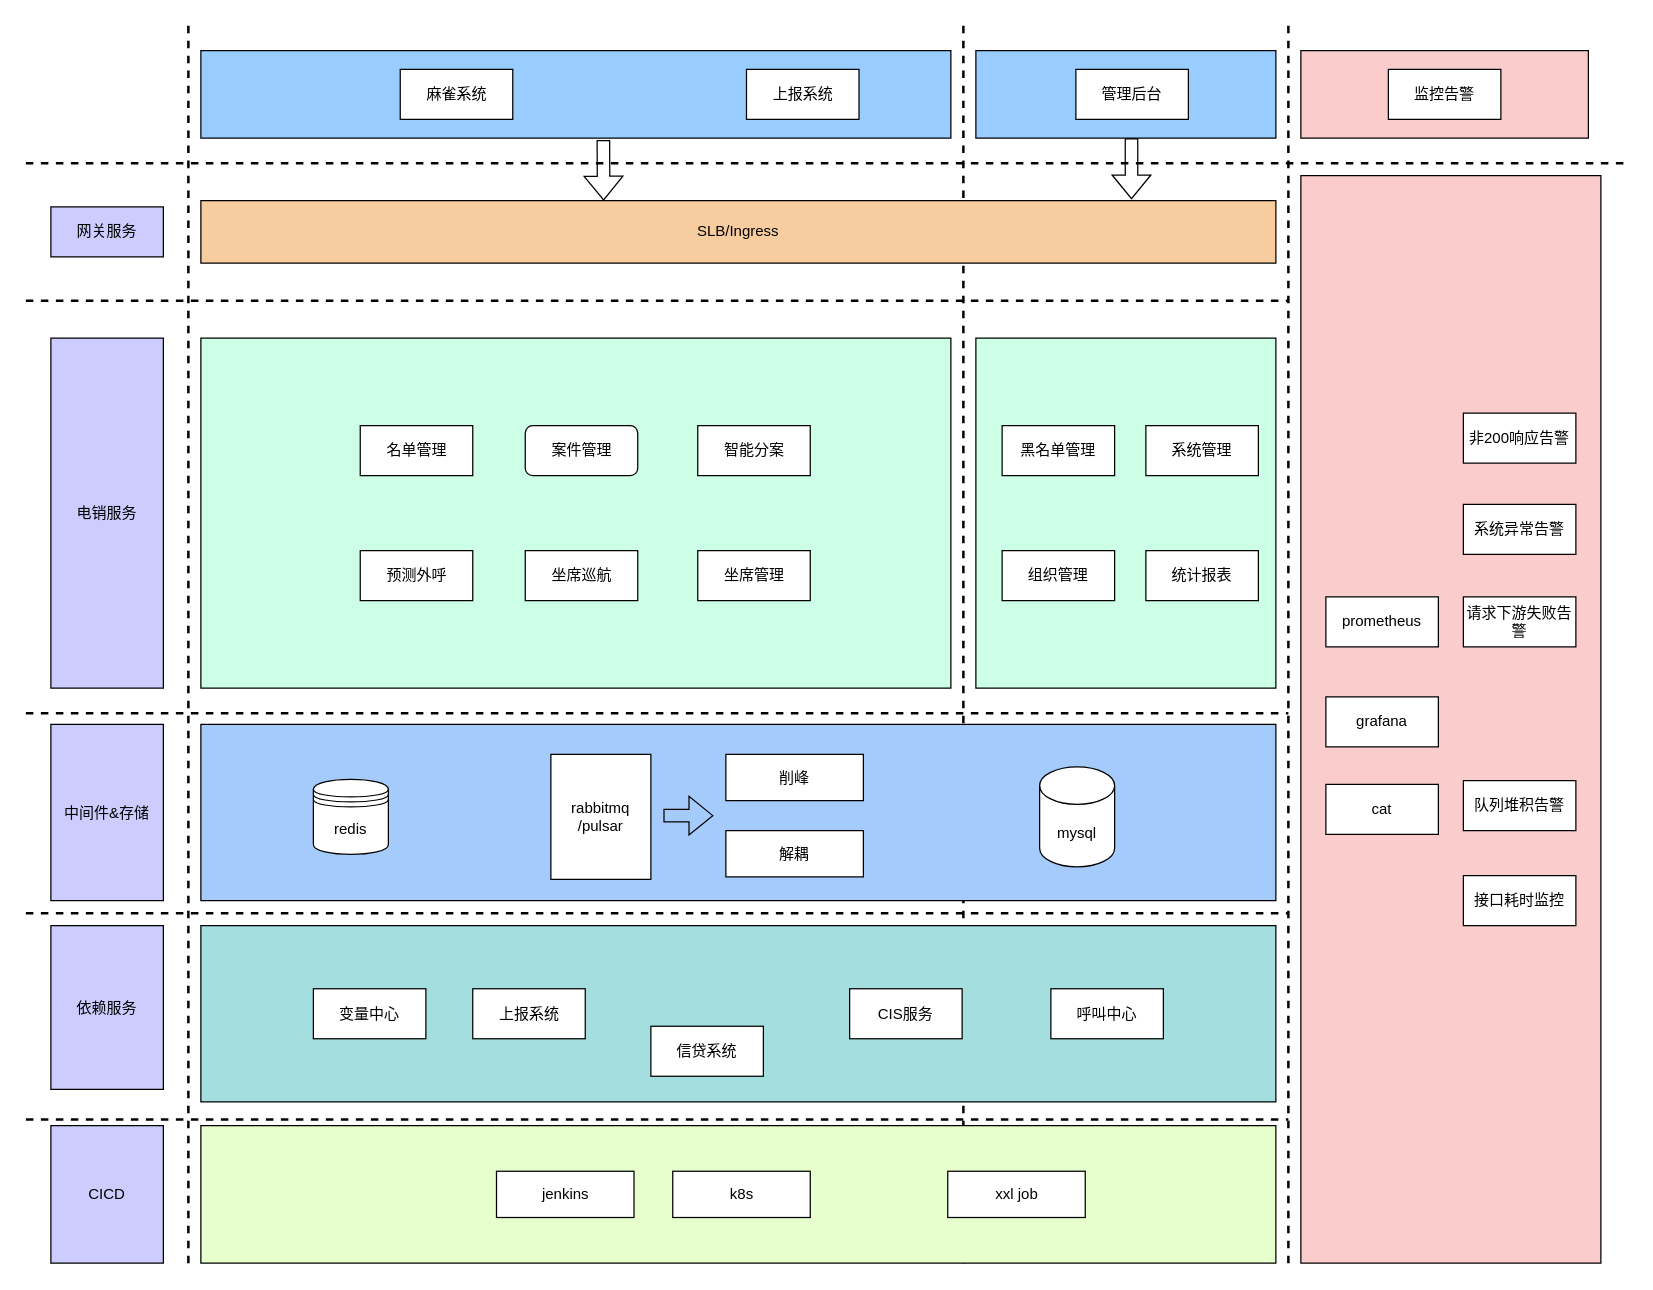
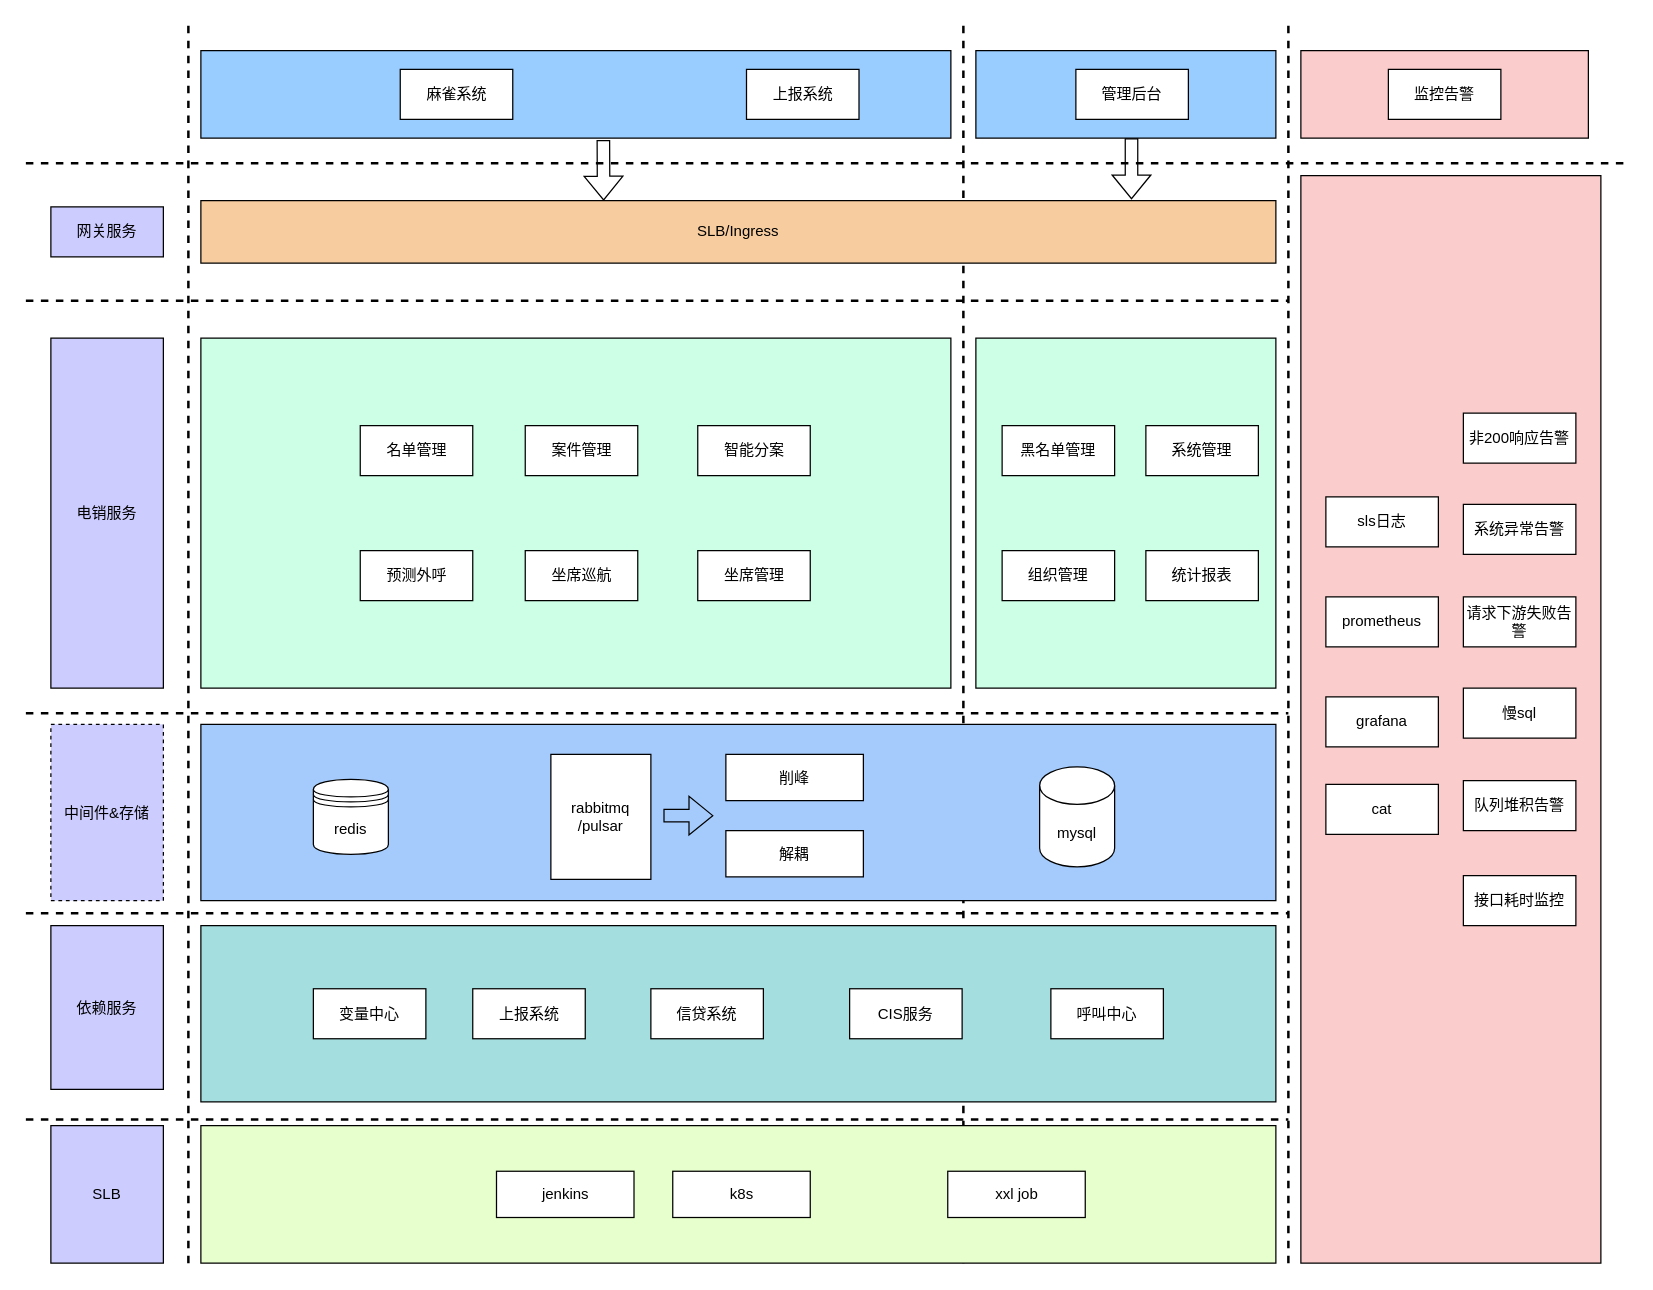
(581, 451) -> (581, 451)
none -> (1382, 522)
none -> (1519, 713)
(107, 813) -> (107, 813)
(707, 1051) -> (707, 1014)
(107, 1194) -> (107, 1194)
